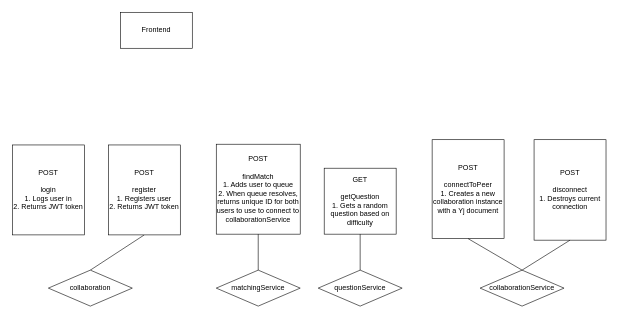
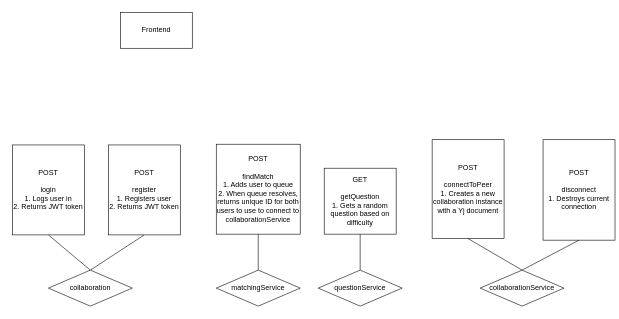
(570, 190) -> (579, 190)
none -> (68, 251)
